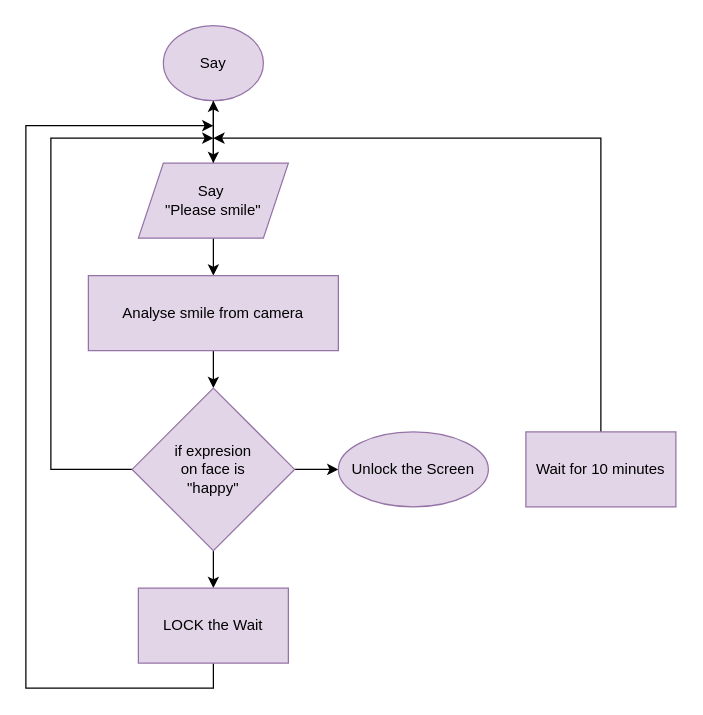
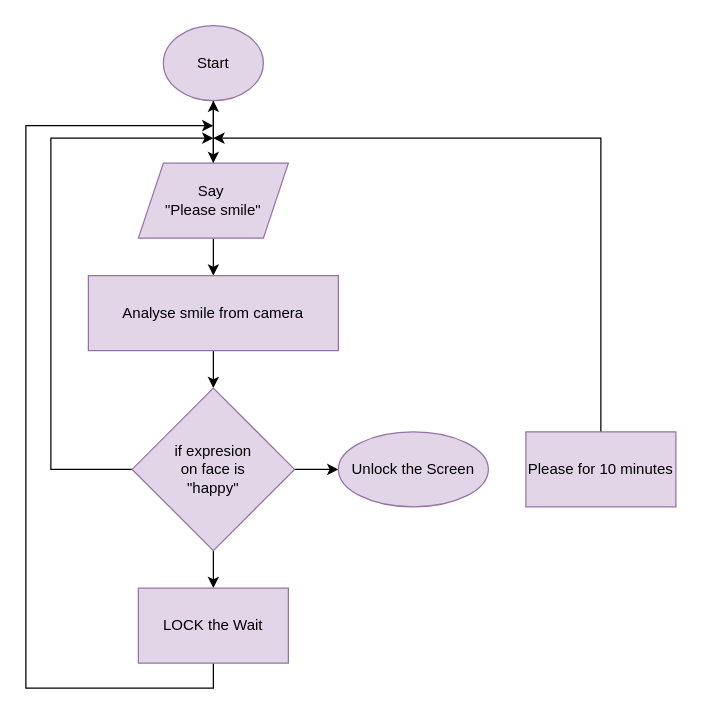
(213, 63) -> (213, 63)
(601, 469) -> (601, 469)
